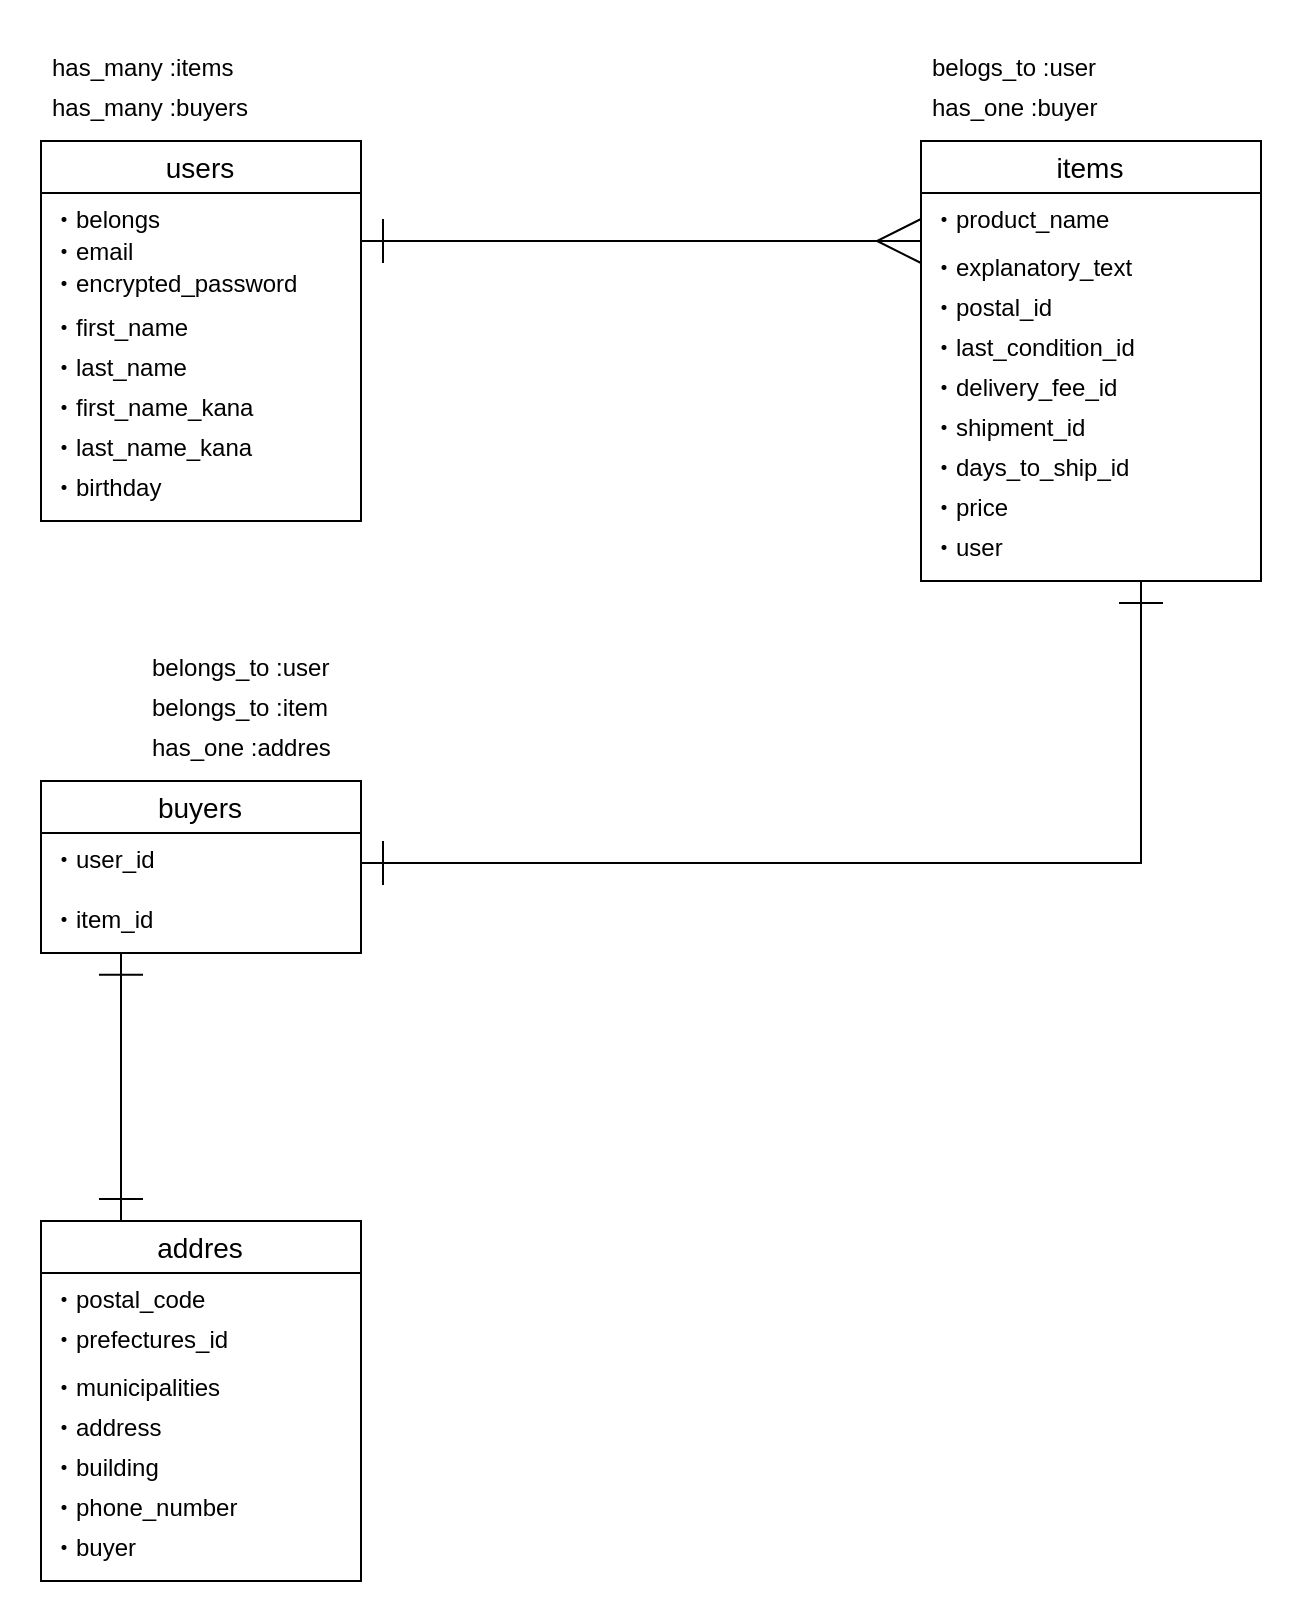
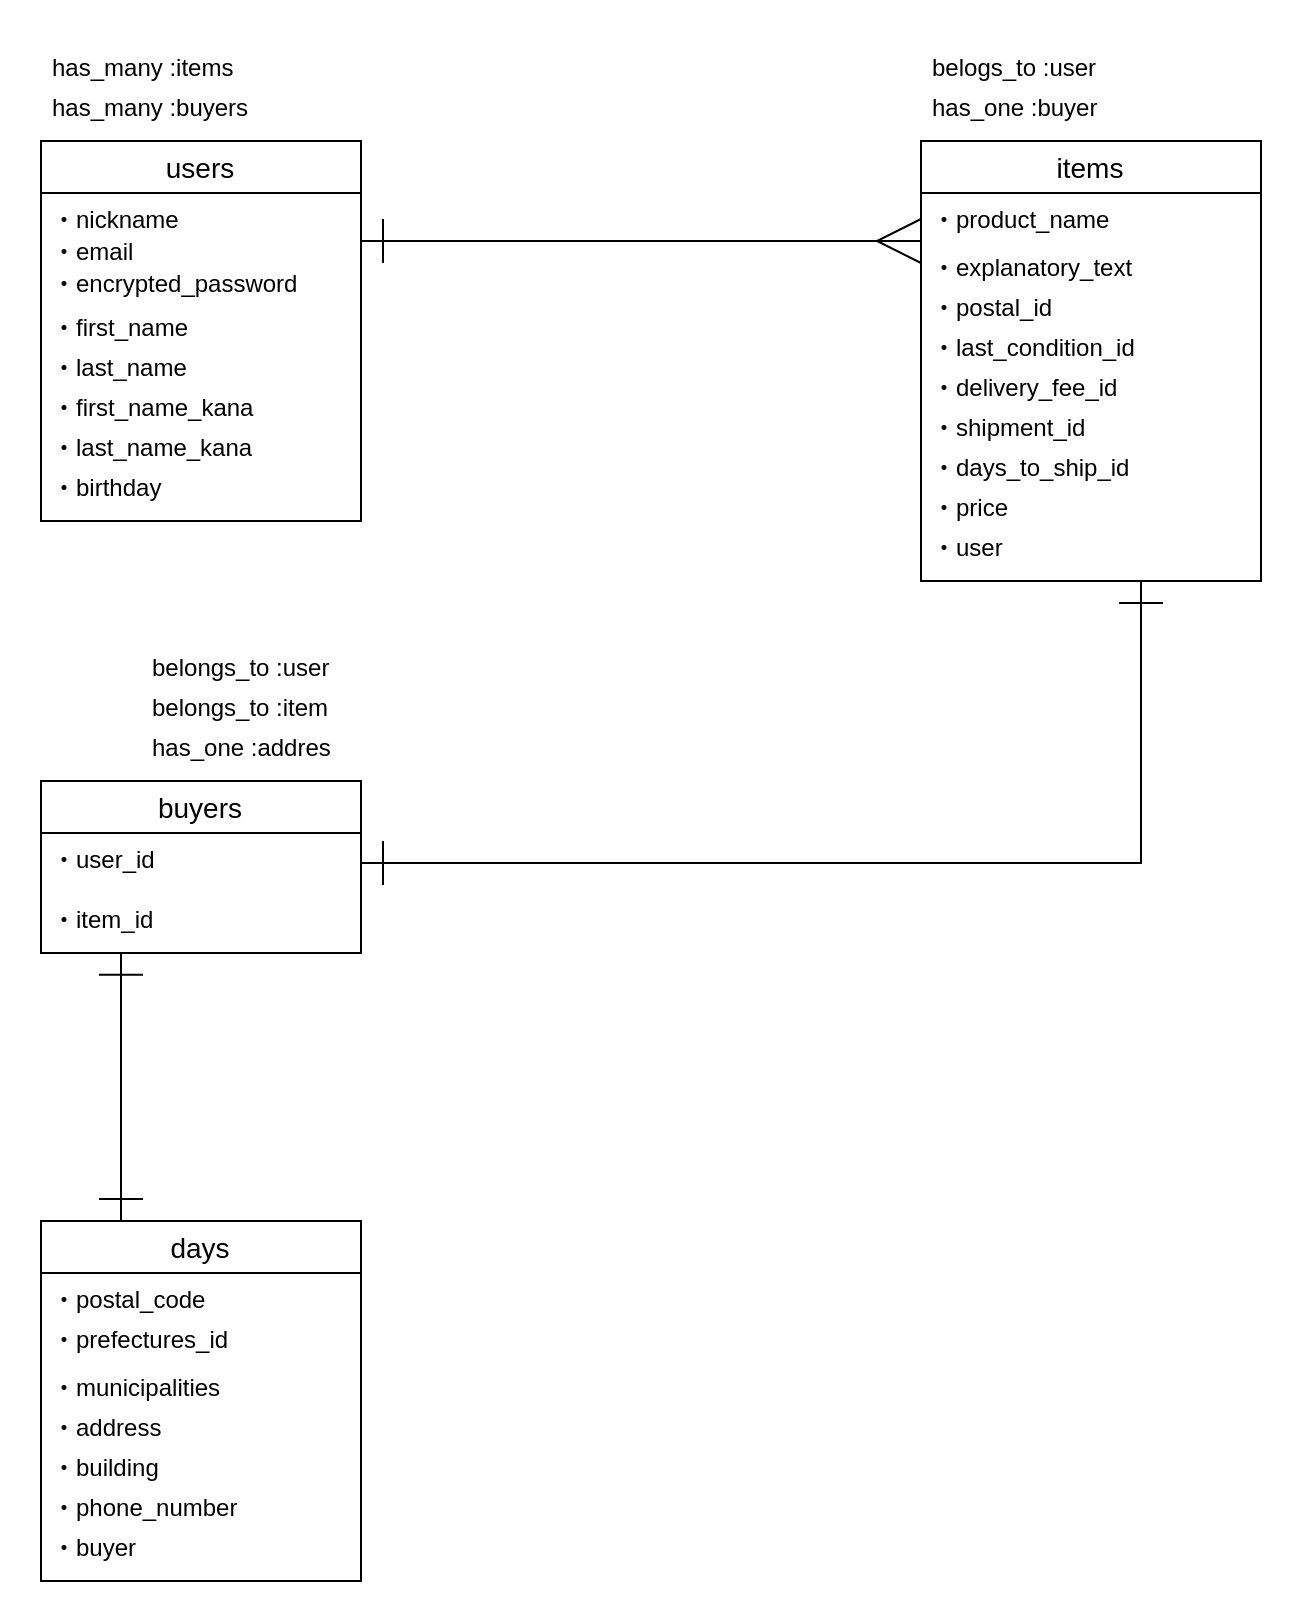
(108, 220) -> (115, 220)
(200, 1249) -> (200, 1249)
